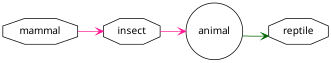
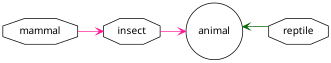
(252, 36) -> (259, 27)
